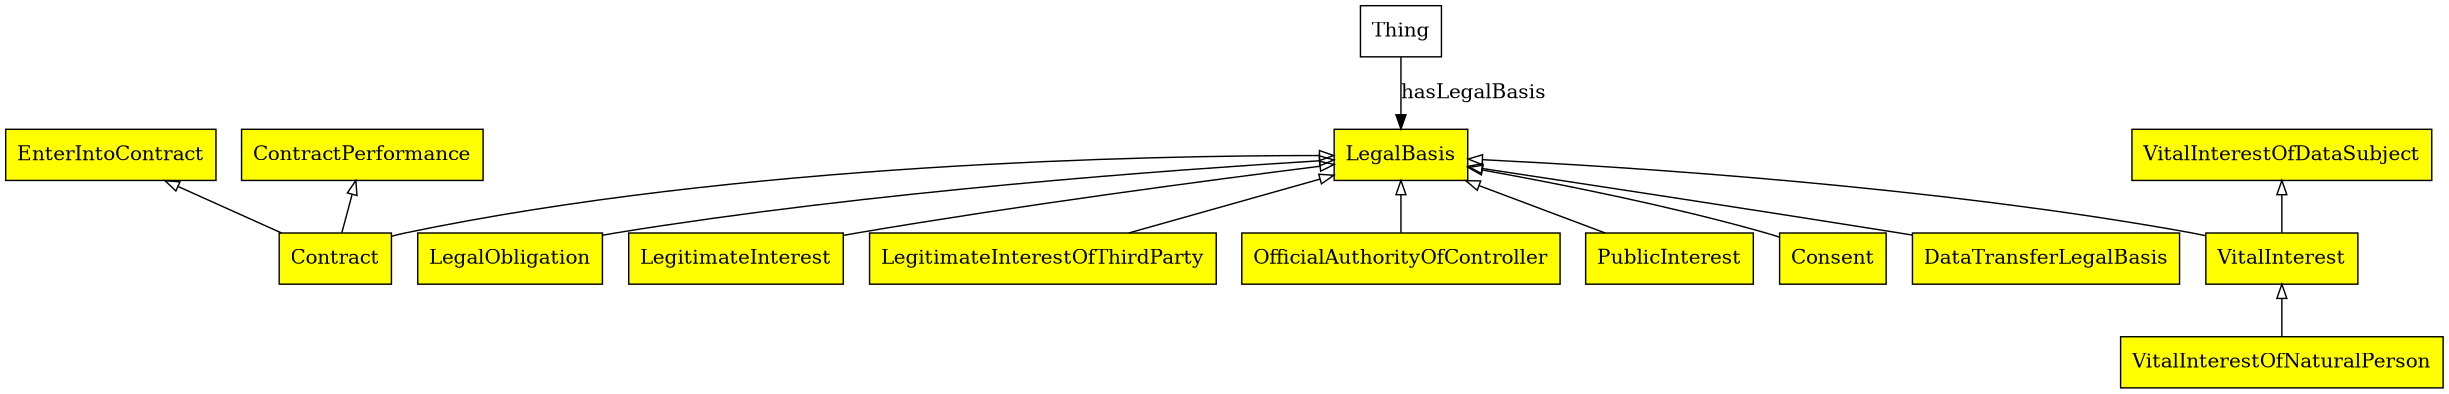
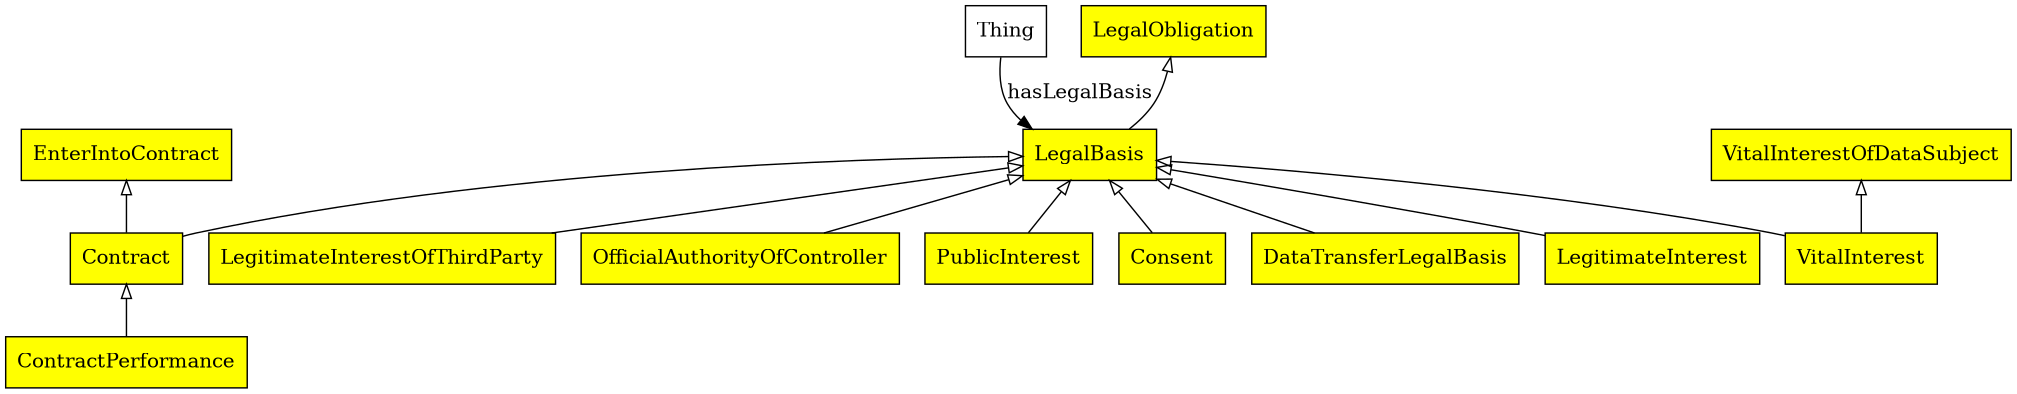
(960, 189) -> (1154, 104)
(347, 214) -> (126, 317)
(2282, 362) -> none
